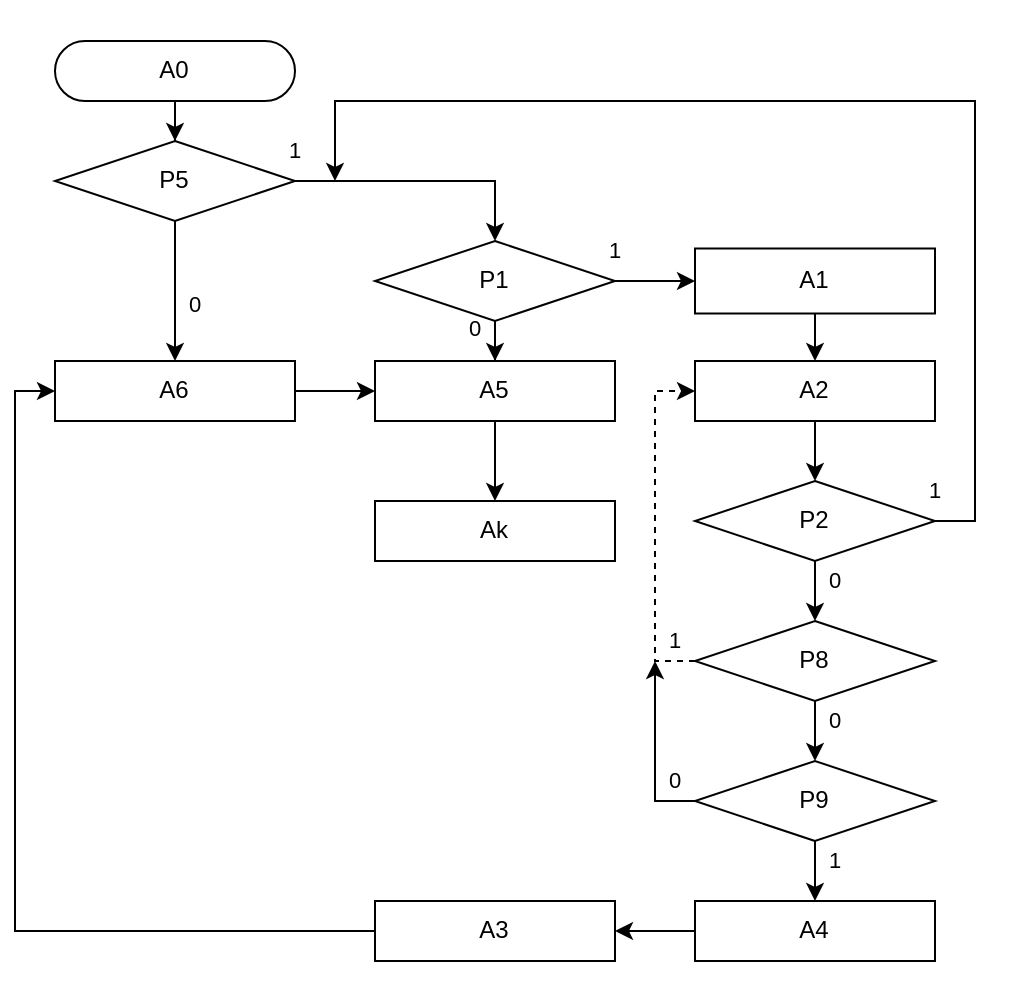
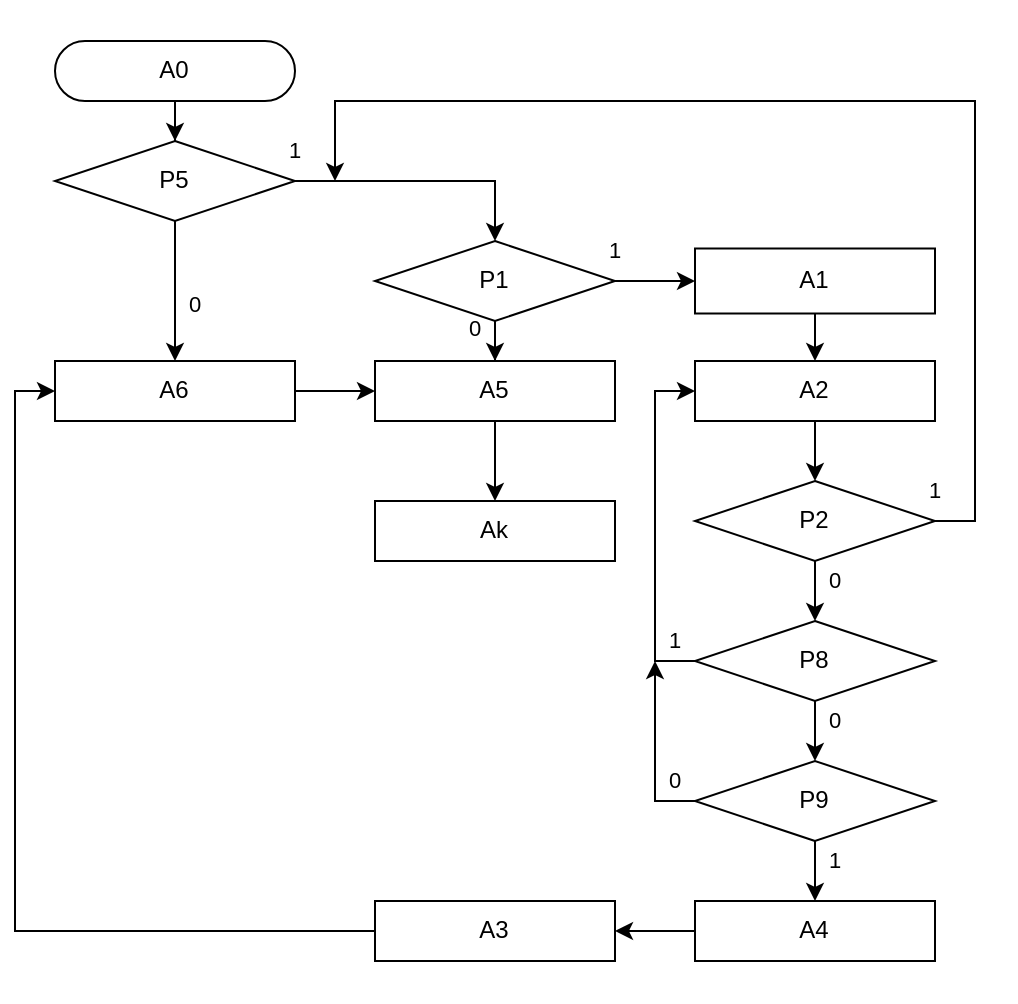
(655, 531) -> (655, 531)
